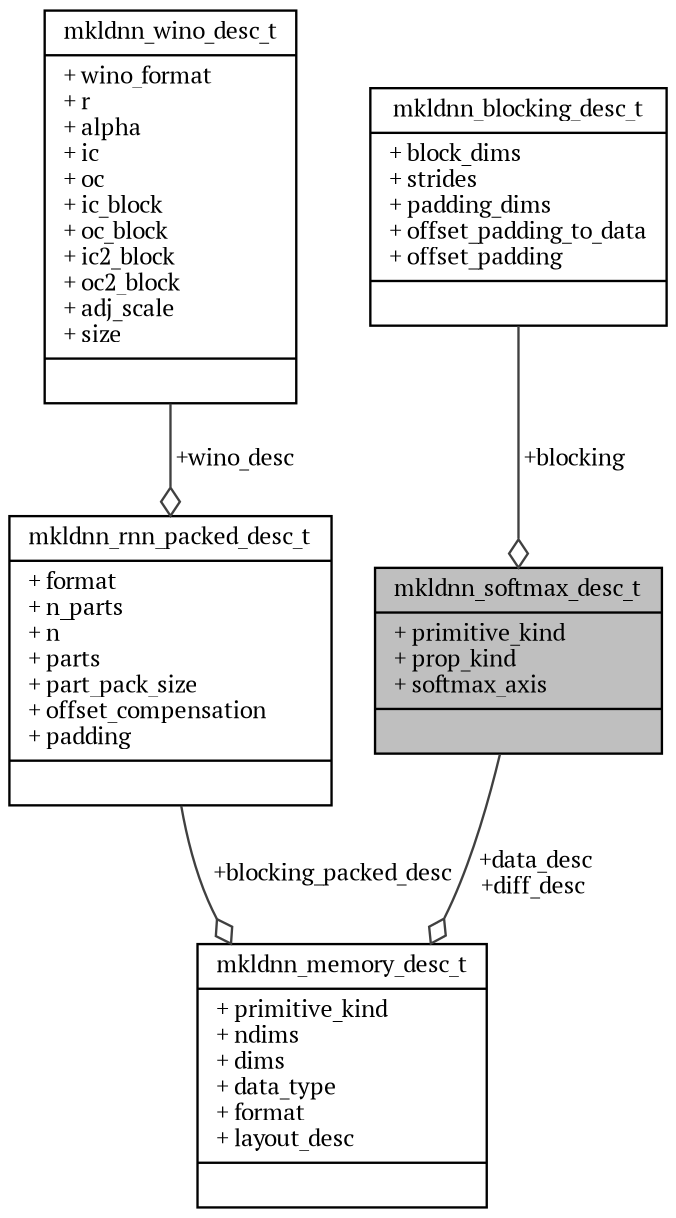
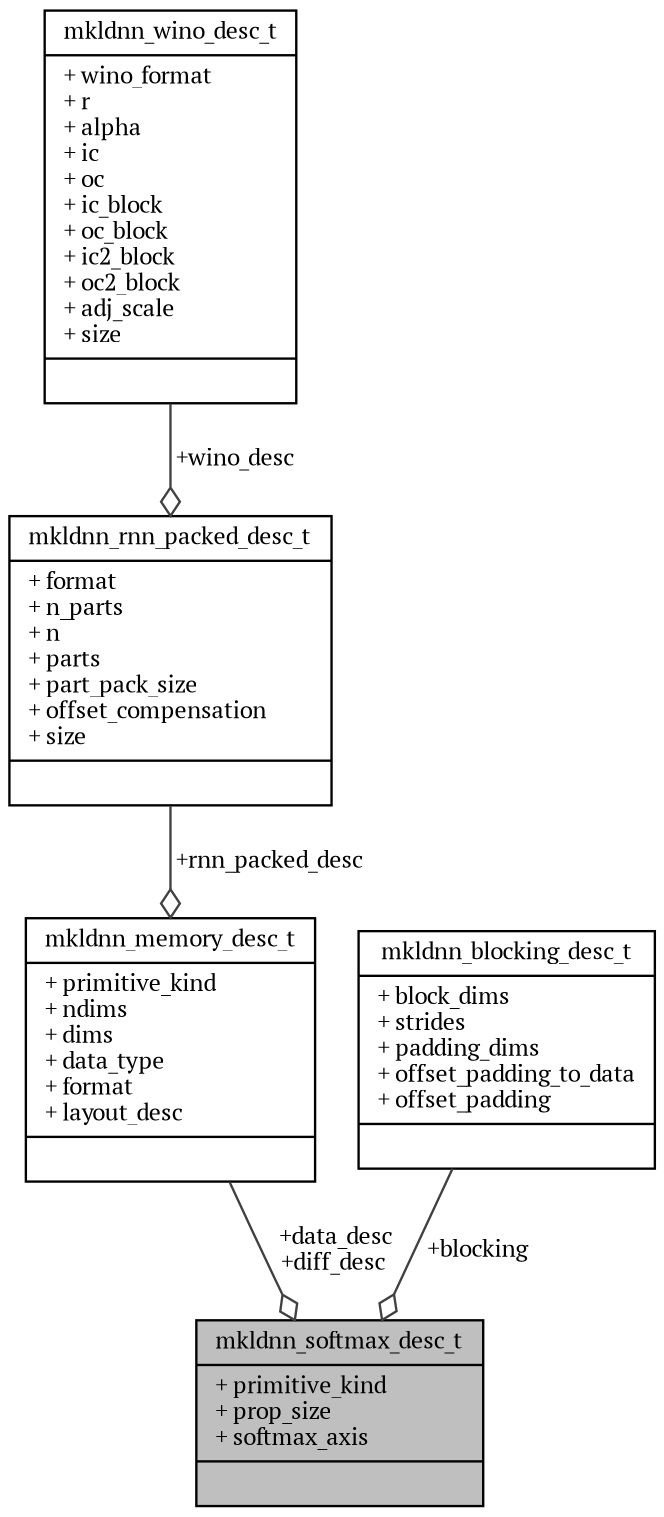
(455, 660) -> (274, 1412)
(80, 737) -> (58, 737)
(476, 838) -> (256, 1238)
(330, 875) -> (267, 862)
